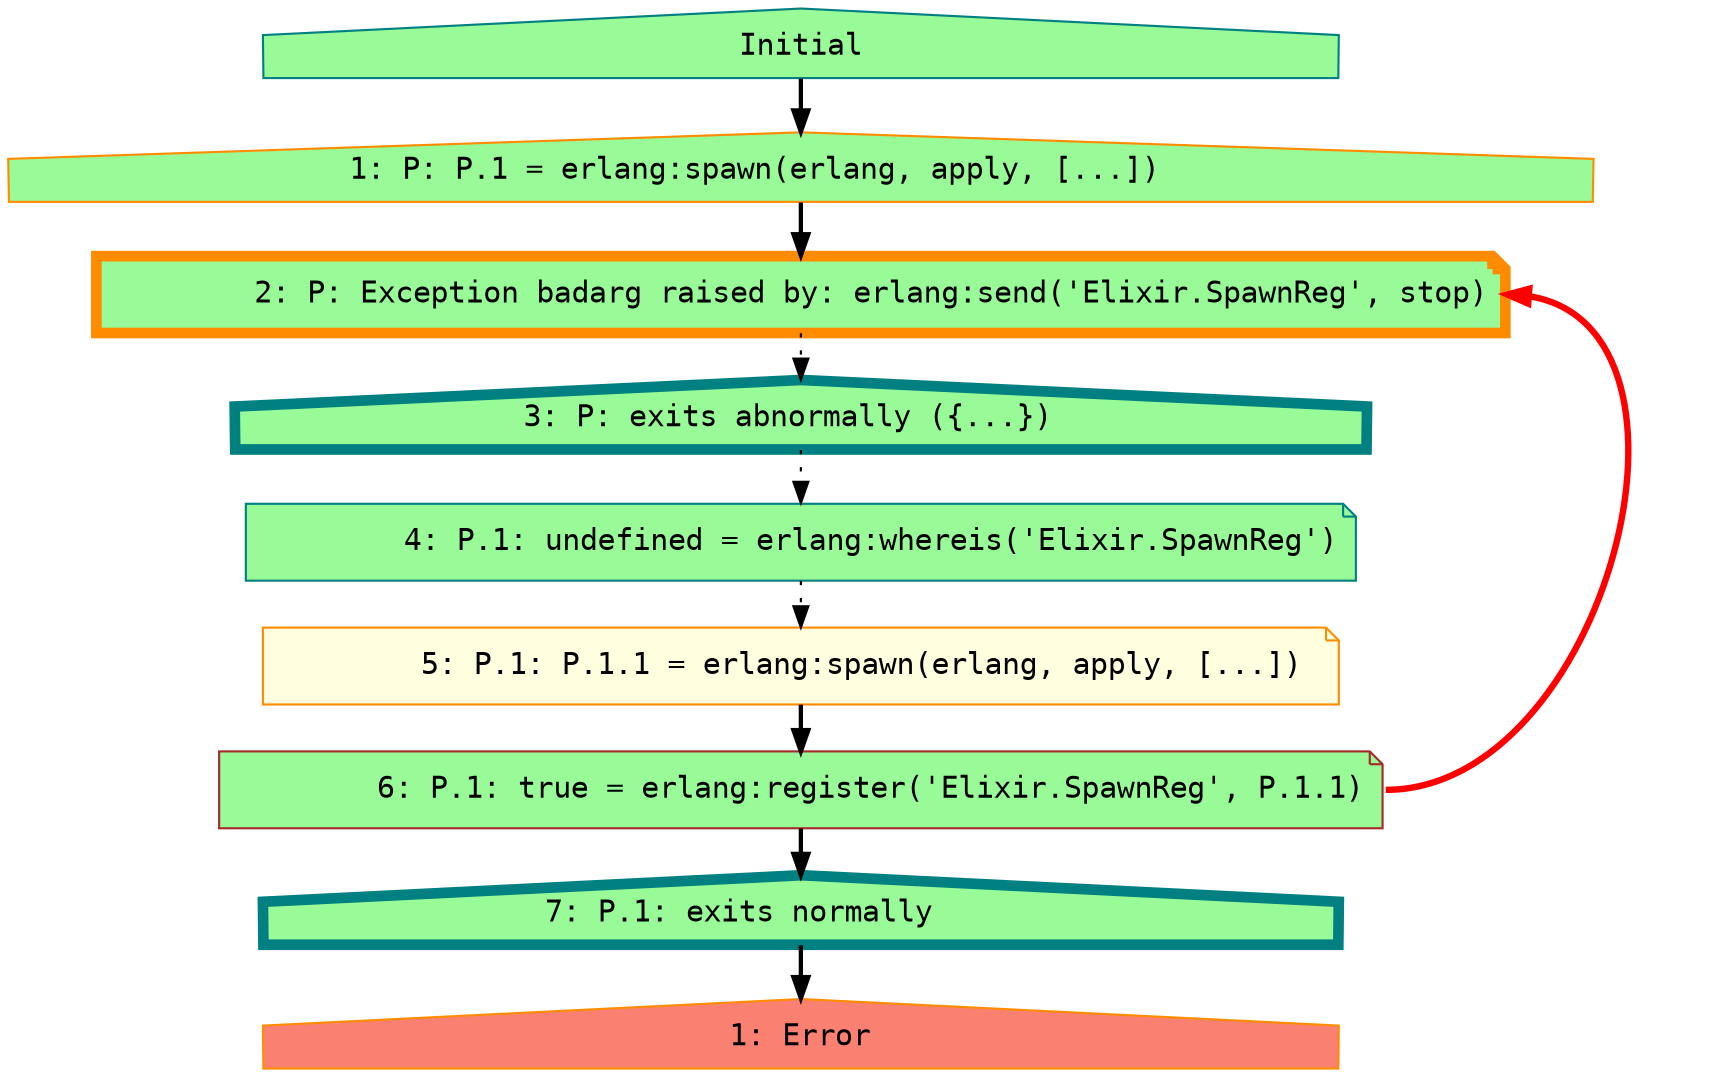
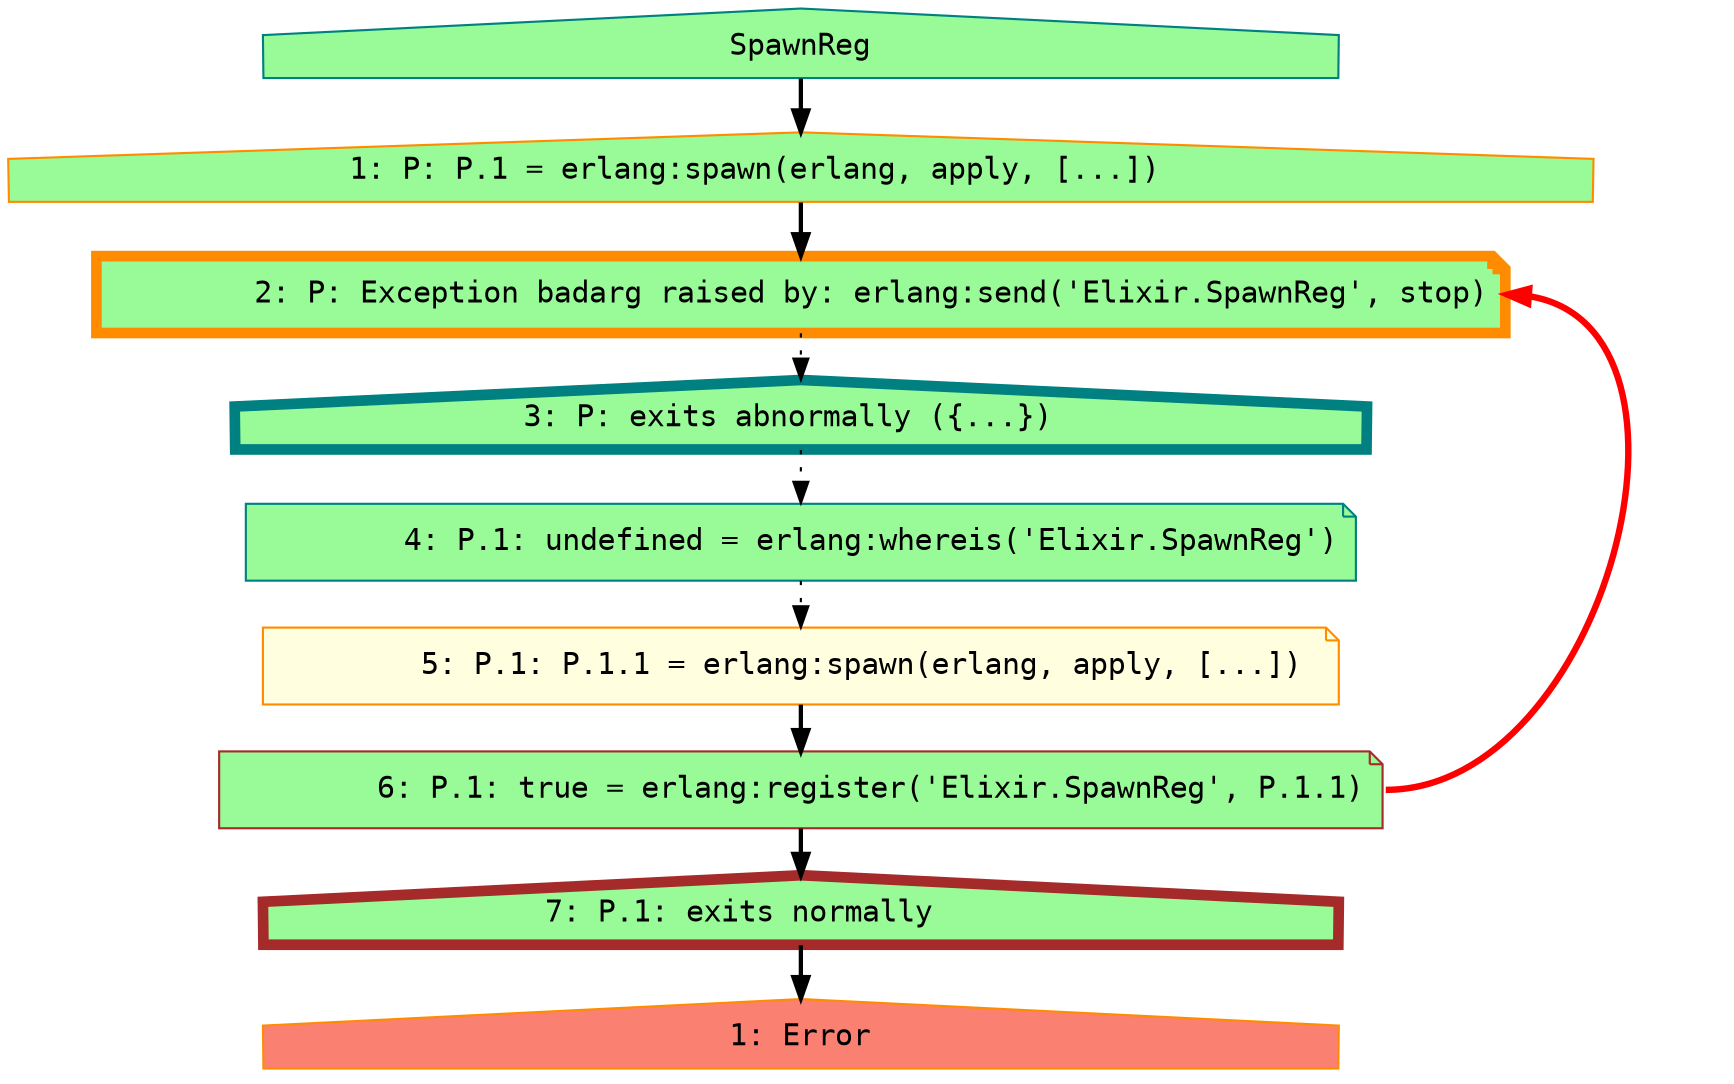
(801, 47) -> (801, 47)
(801, 914) -> (801, 914)
